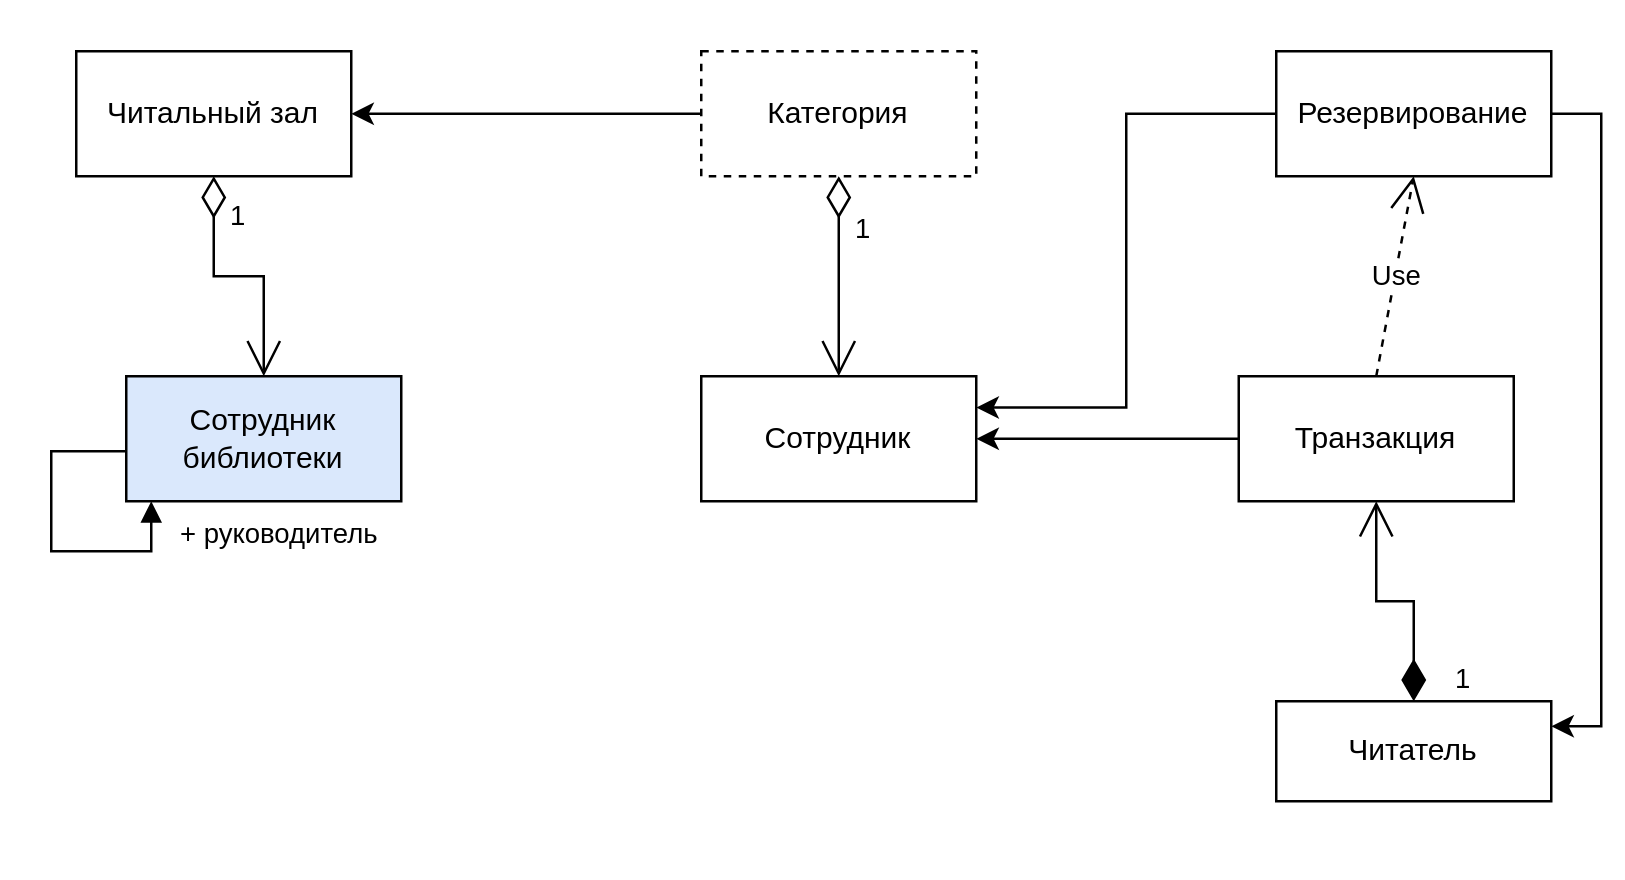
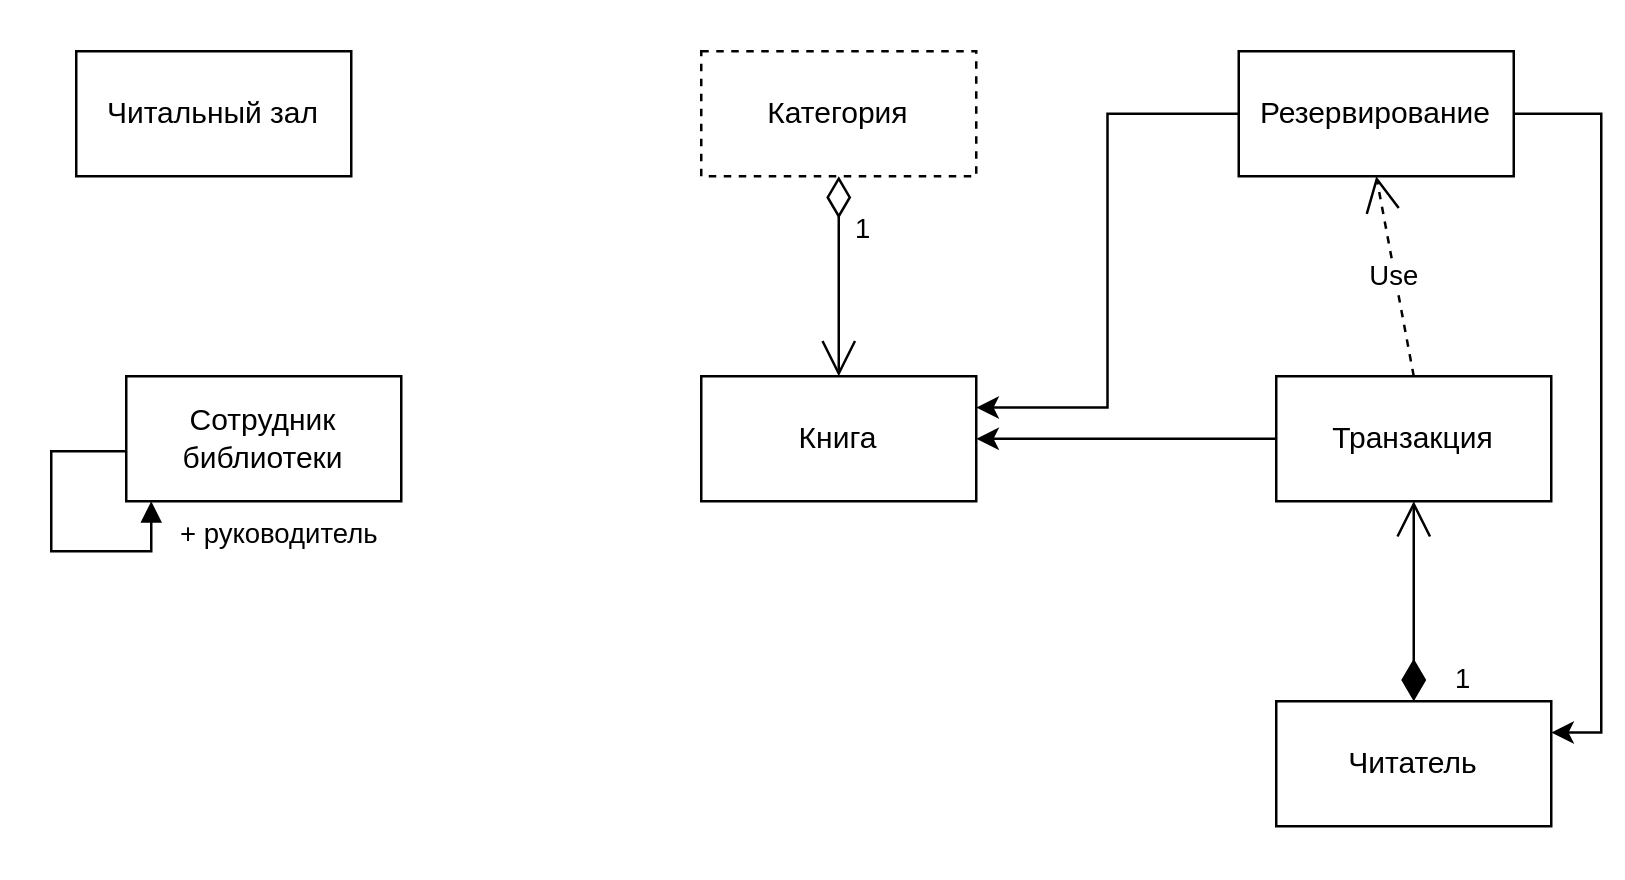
(534, 114) -> none
(1414, 114) -> (1376, 114)
(256, 276) -> none
(264, 439) -> (264, 439)
(839, 439) -> (839, 439)
(1376, 439) -> (1414, 439)
(1414, 751) -> (1414, 764)
